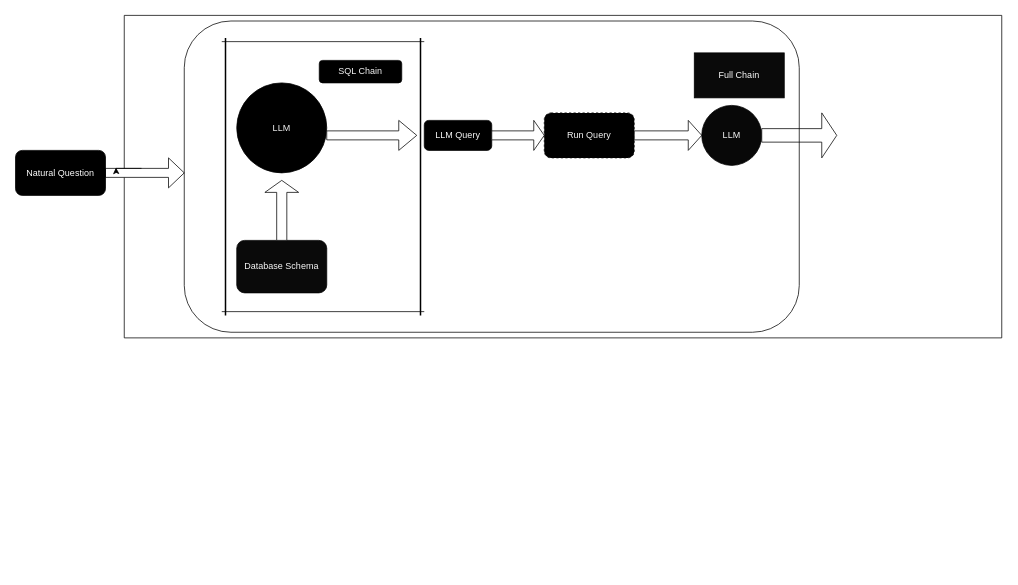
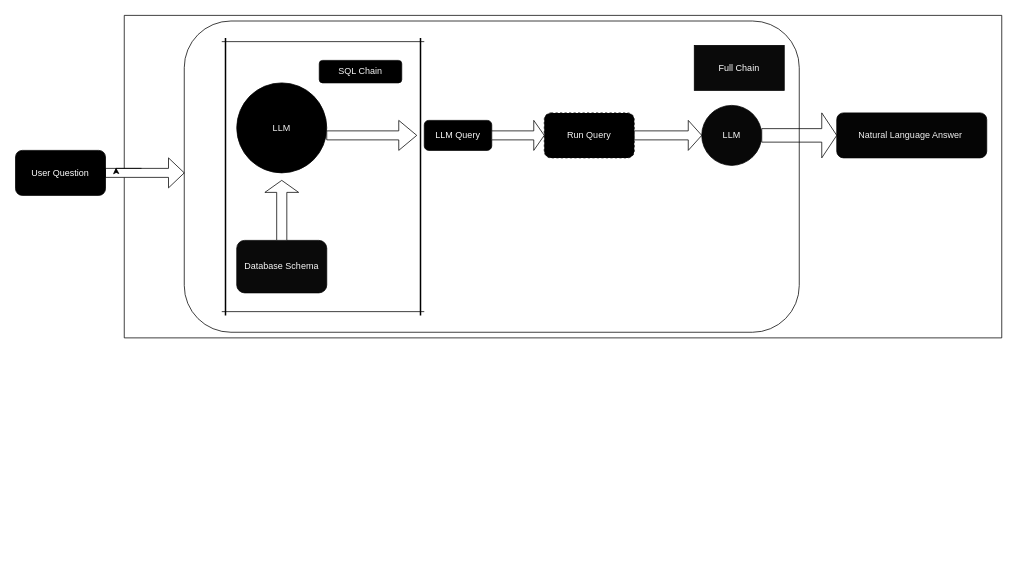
(739, 75) -> (739, 68)
none -> (912, 135)
(60, 173) -> (60, 173)
